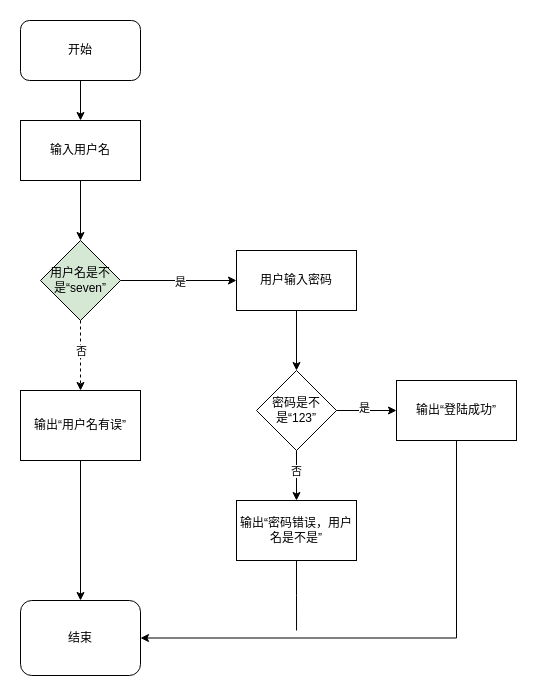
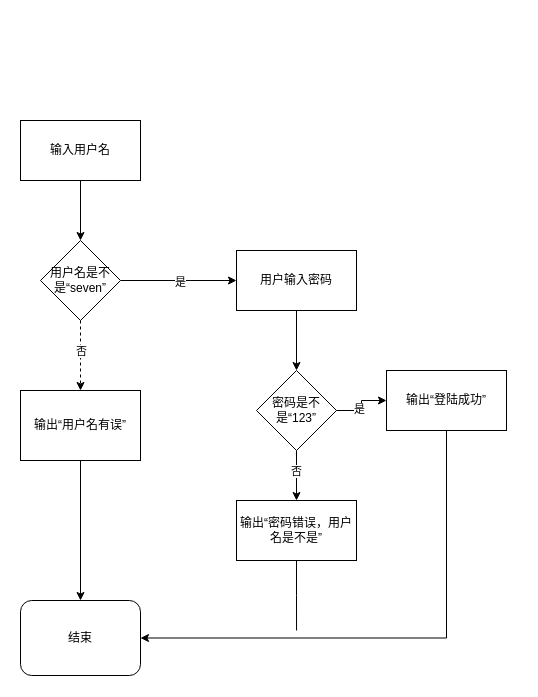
(81, 51) -> none
(81, 97) -> none
(81, 281) -> (81, 281)
(457, 411) -> (447, 401)
